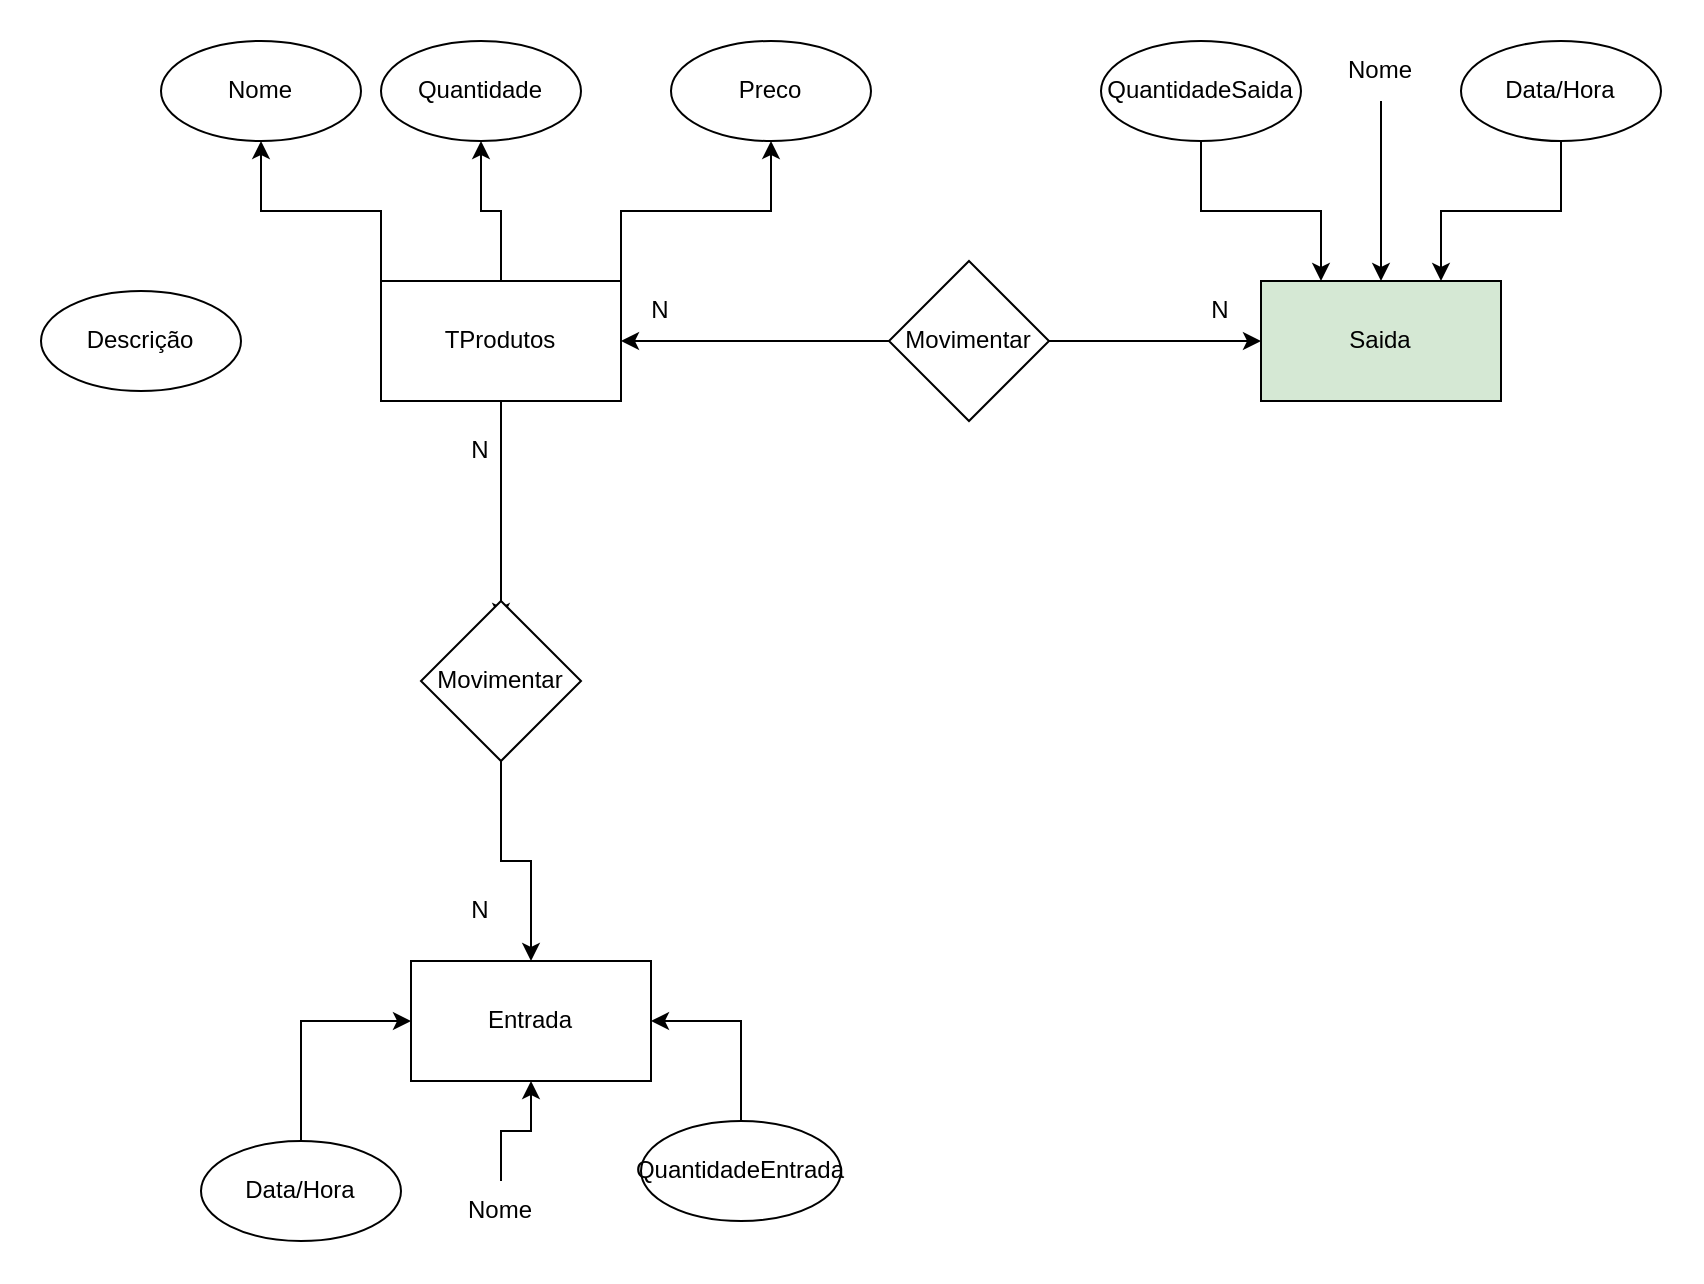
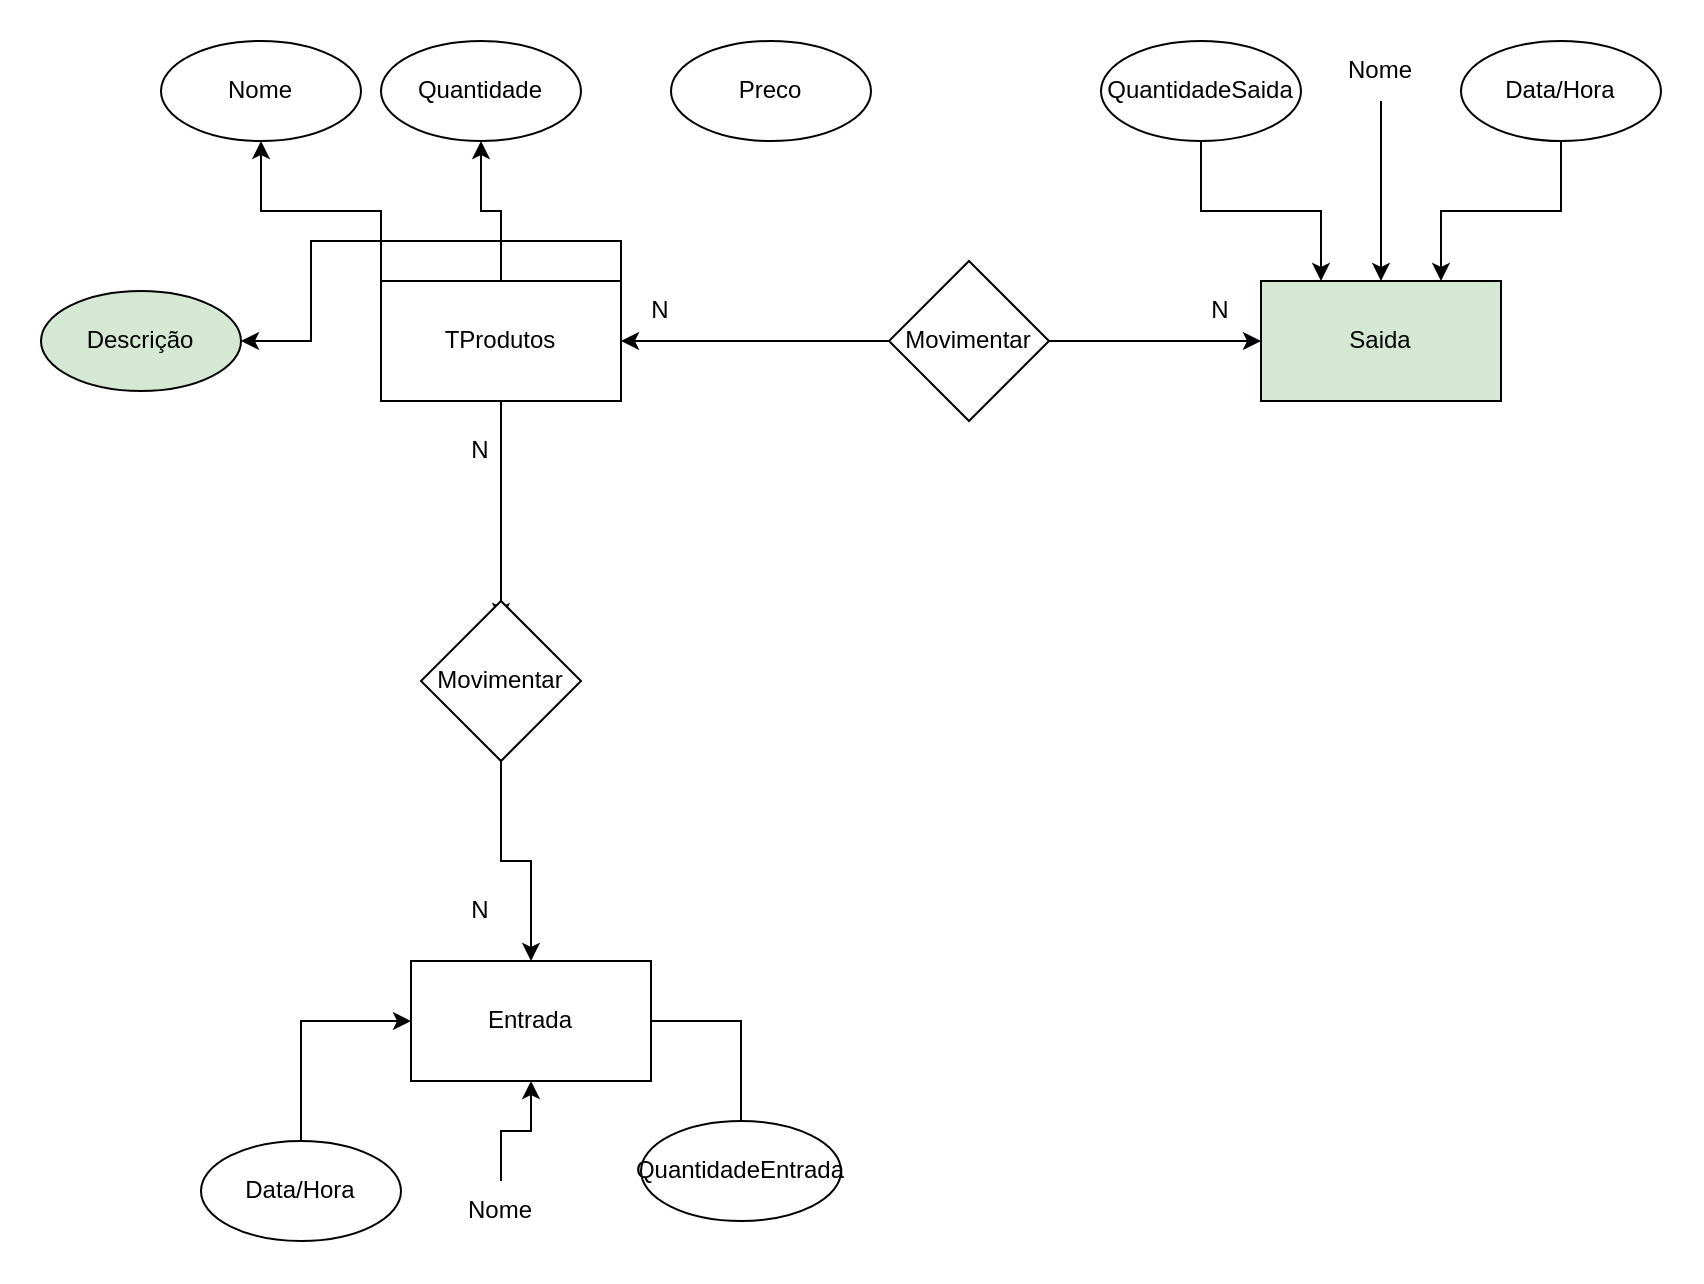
(708, 211) -> (389, 241)
(141, 341) -> (141, 341)
(666, 1021) -> (660, 1021)
